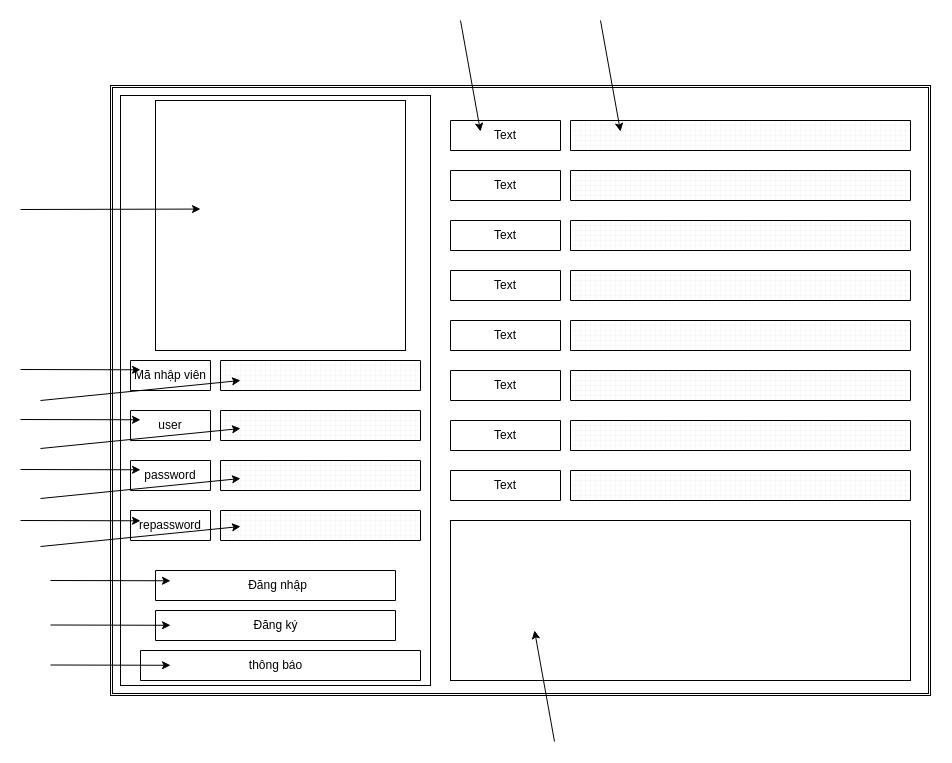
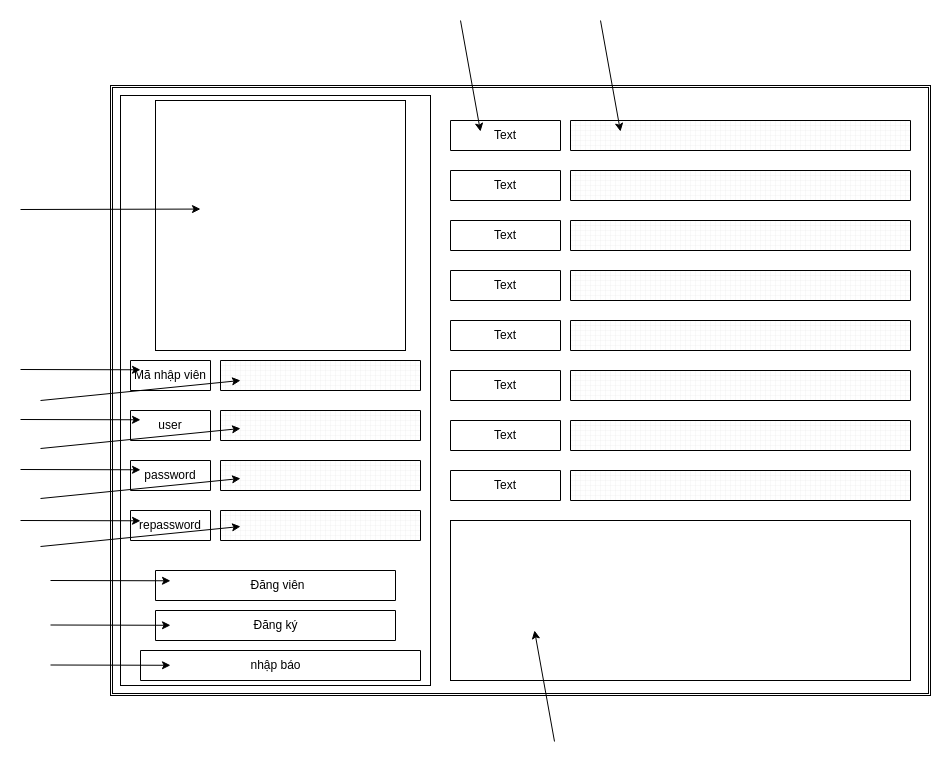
(278, 586) -> (278, 586)
(276, 666) -> (276, 666)
